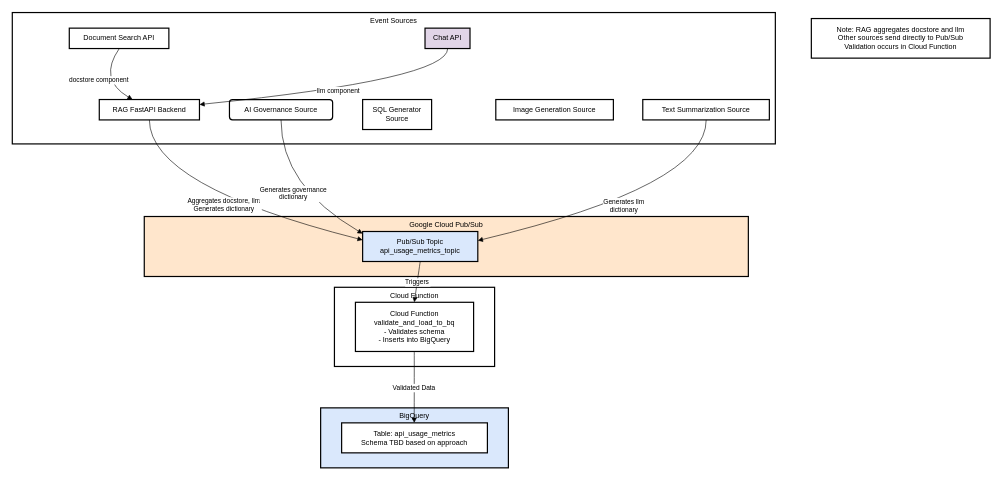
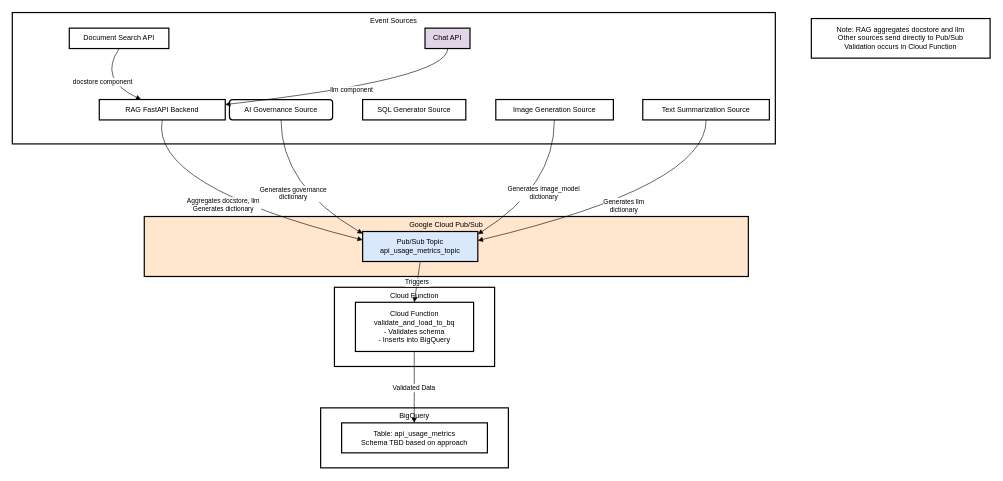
(149, 110) -> (162, 110)
(397, 114) -> (414, 110)
none -> (546, 162)
(415, 416) -> (415, 416)
